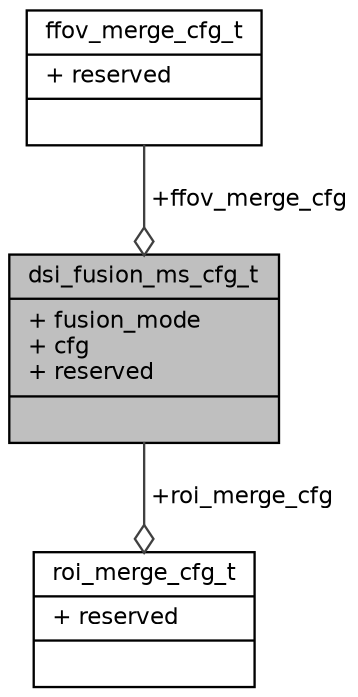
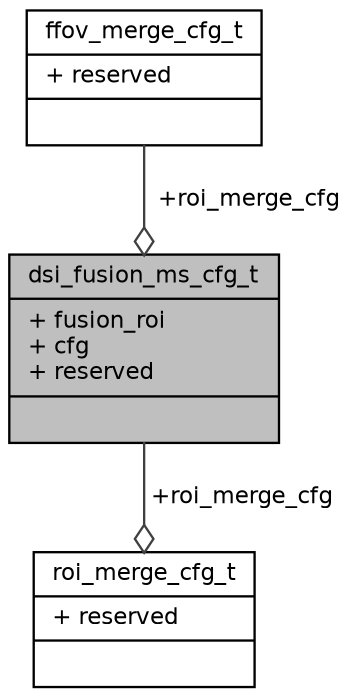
(246, 200) -> (246, 200)
(115, 321) -> (98, 321)
